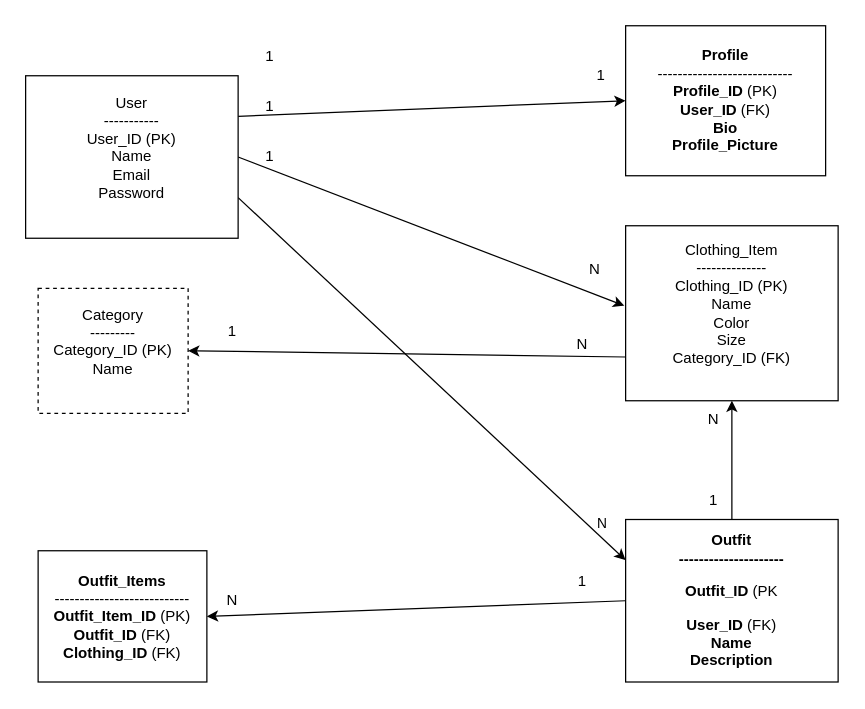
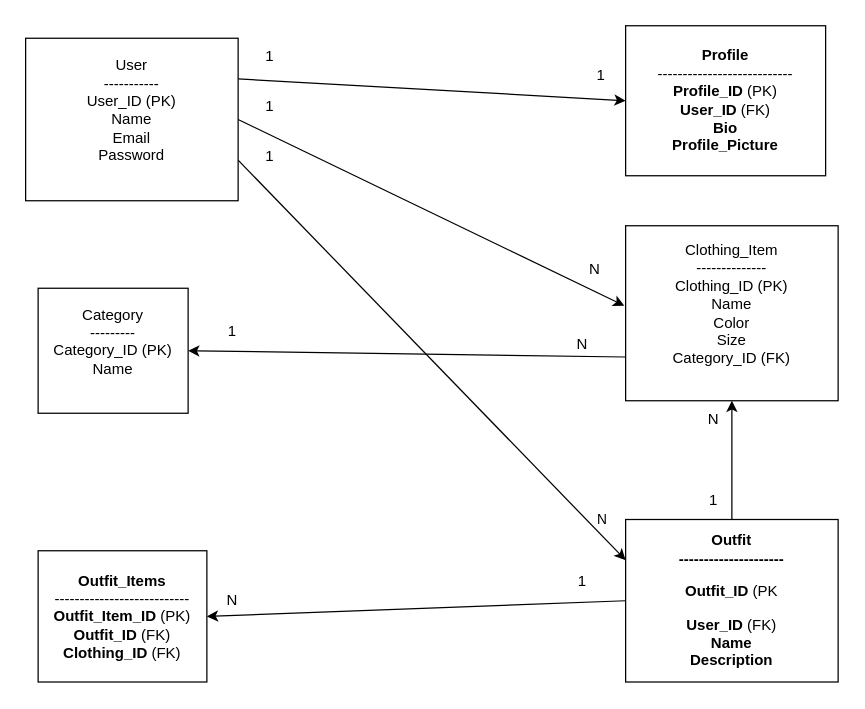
(132, 157) -> (132, 119)
(113, 351) -> (113, 351)
